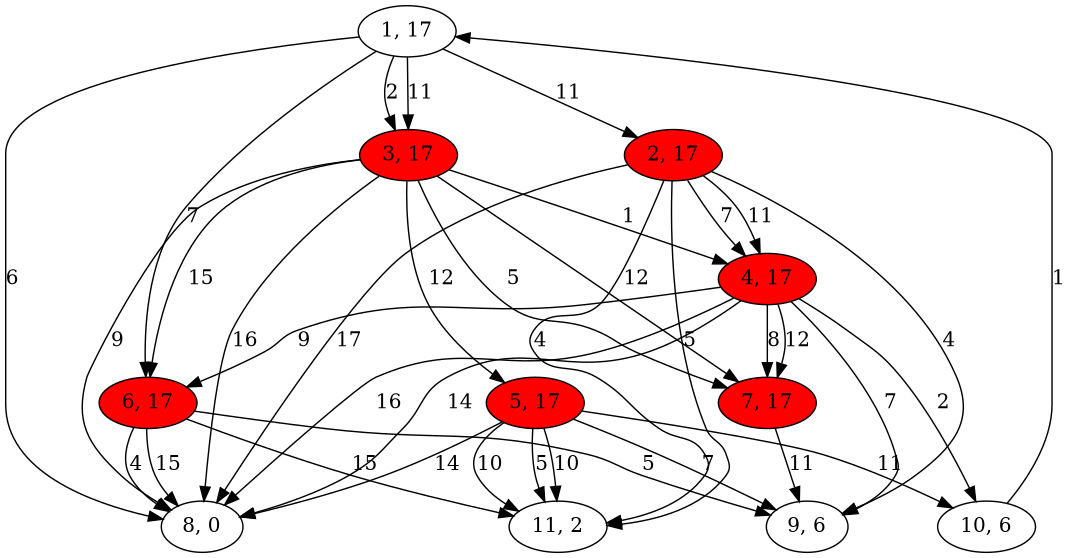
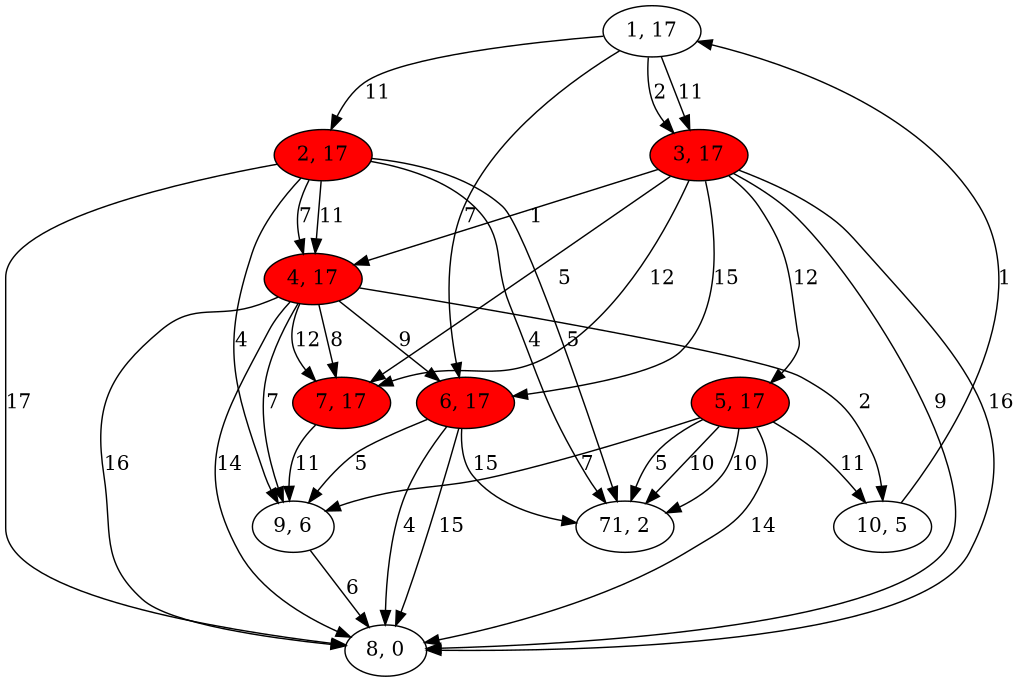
(6, 183) -> (335, 583)
(558, 527) -> (625, 527)
(987, 527) -> (883, 527)
